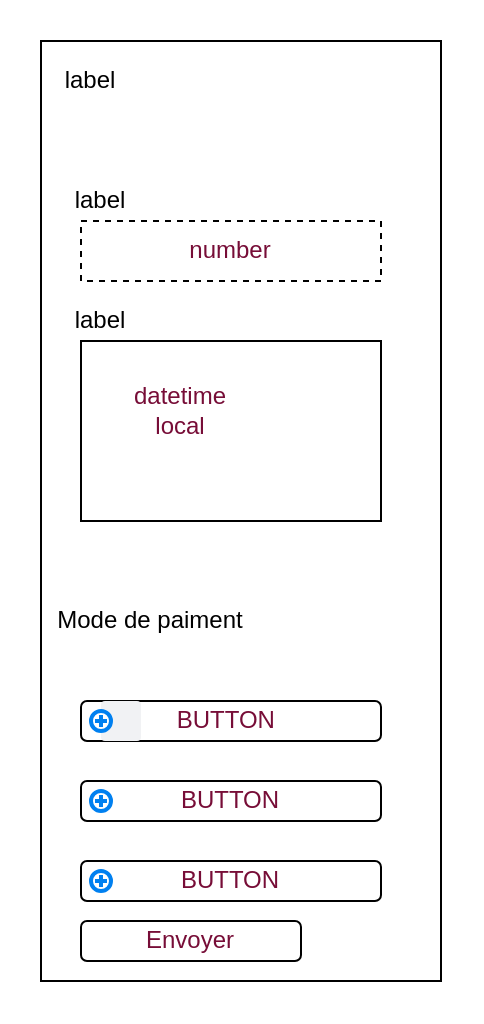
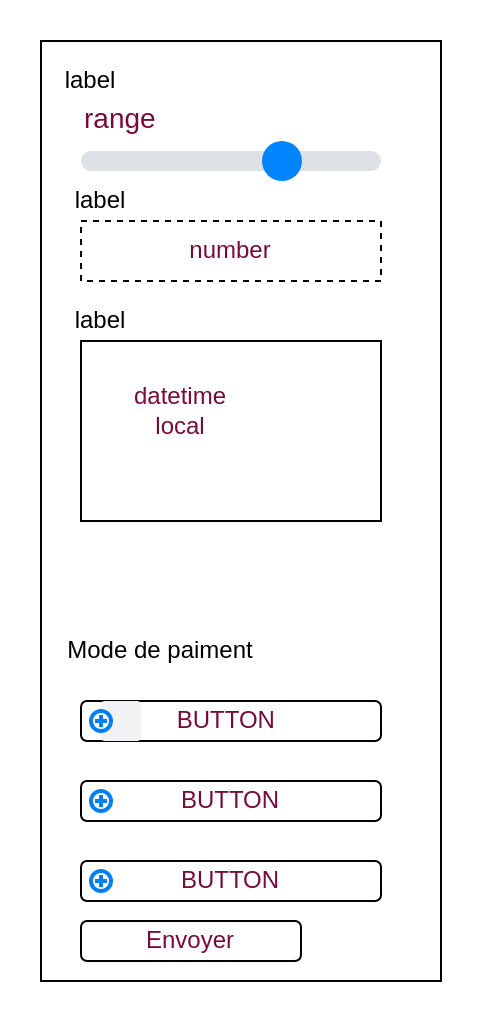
none -> (231, 161)
(151, 621) -> (161, 651)
